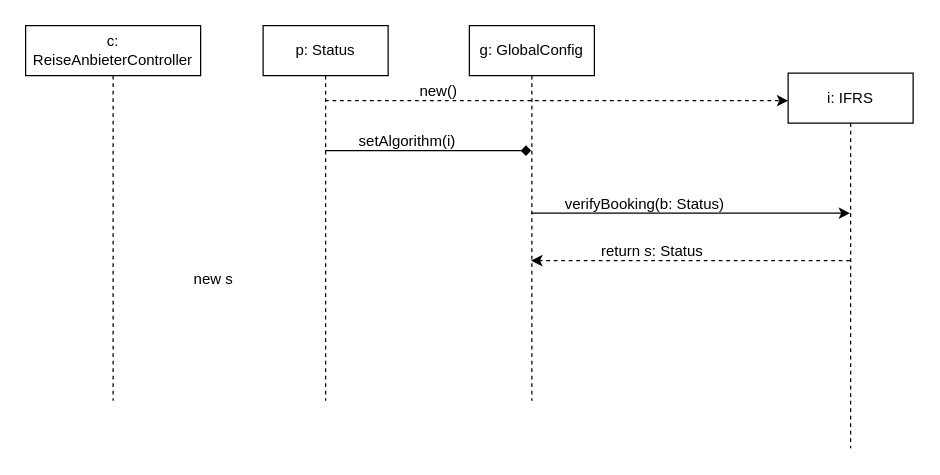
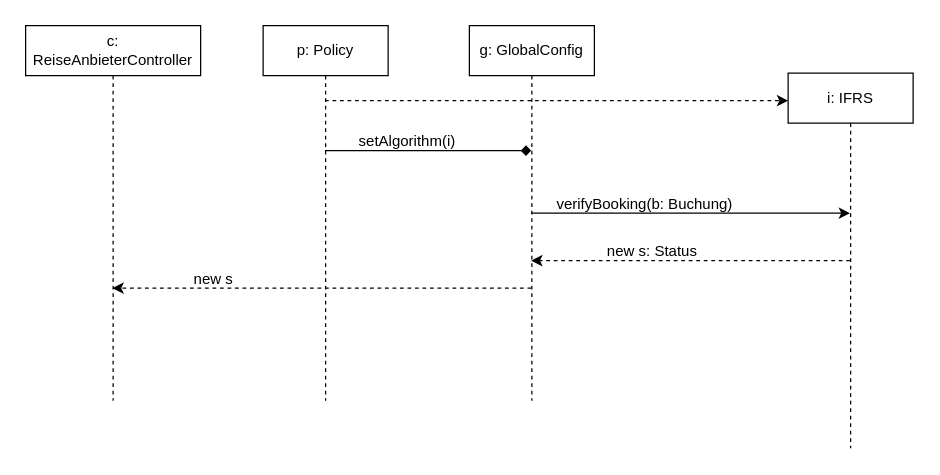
(326, 51) -> (326, 51)
(438, 92) -> none
(645, 204) -> (645, 204)
(653, 252) -> (653, 252)
none -> (328, 288)
